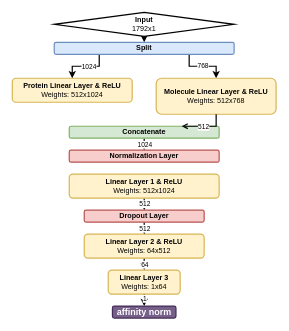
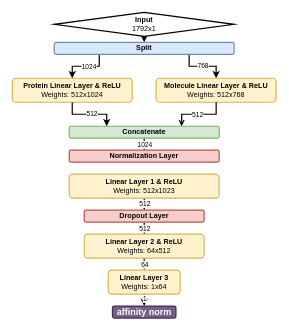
(216, 96) -> (216, 90)
none -> (87, 114)
(144, 186) -> (144, 186)
